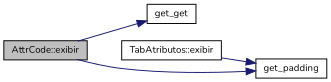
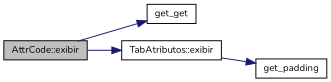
(161, 72) -> (100, 50)
